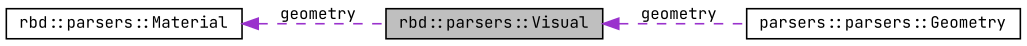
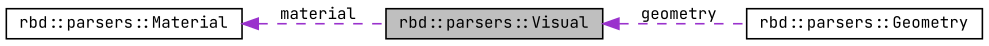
(314, 15) -> (314, 15)
(884, 24) -> (865, 24)
